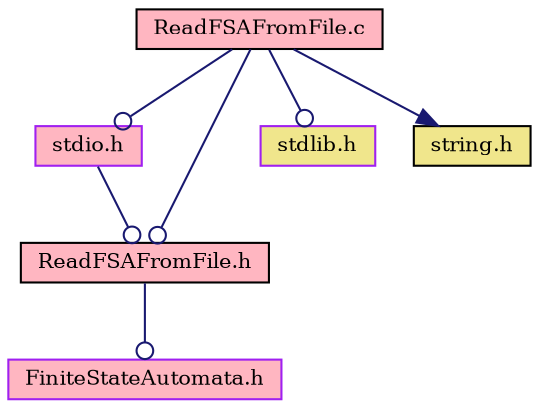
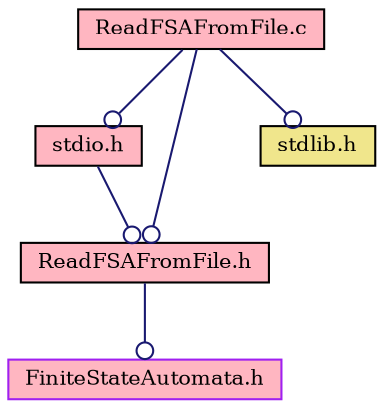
(89, 146) -> (89, 146)
(318, 146) -> (318, 146)
(472, 146) -> none
